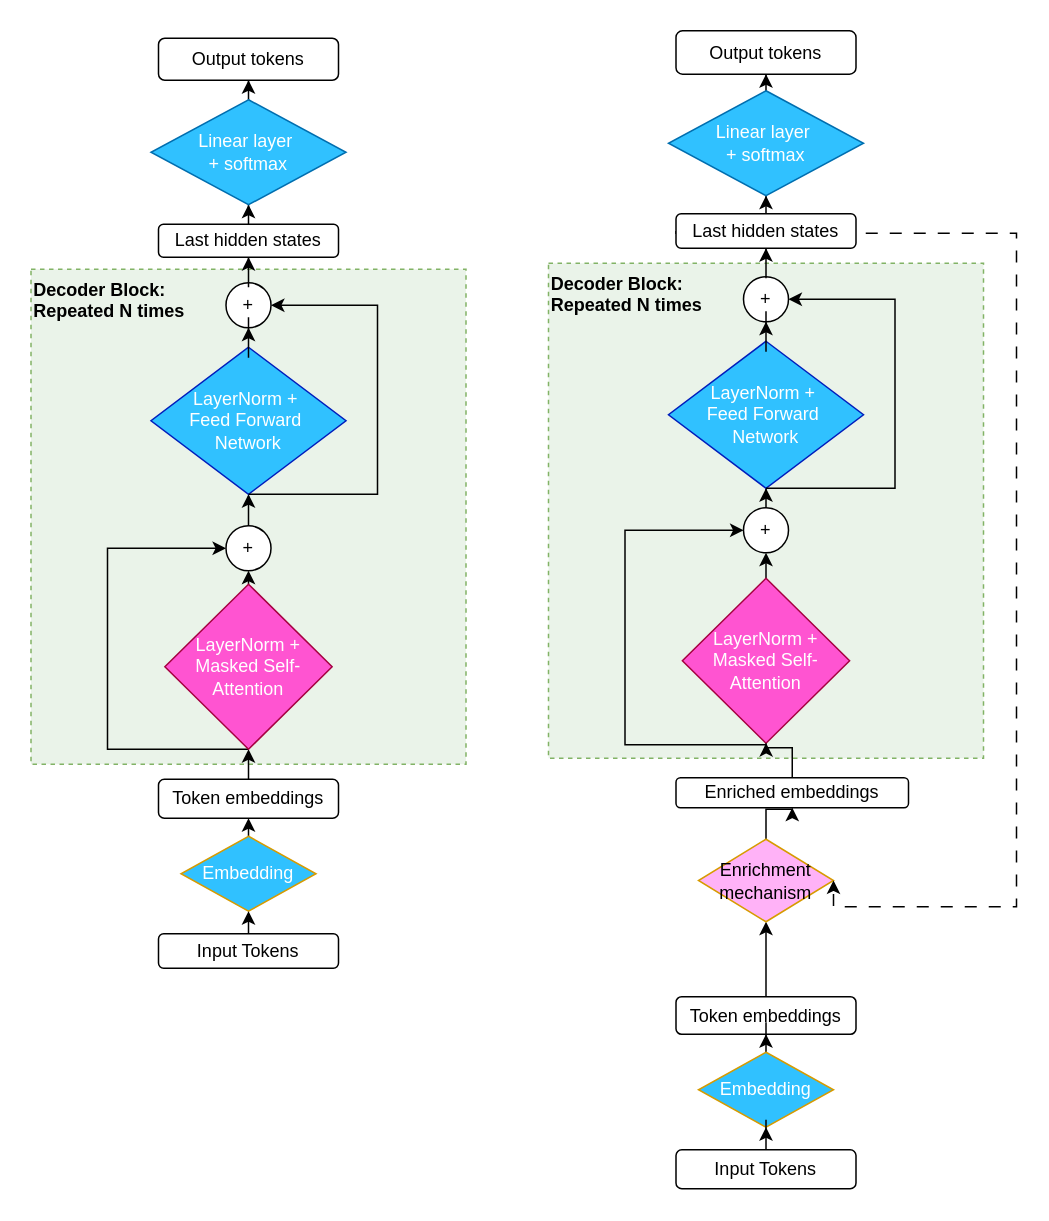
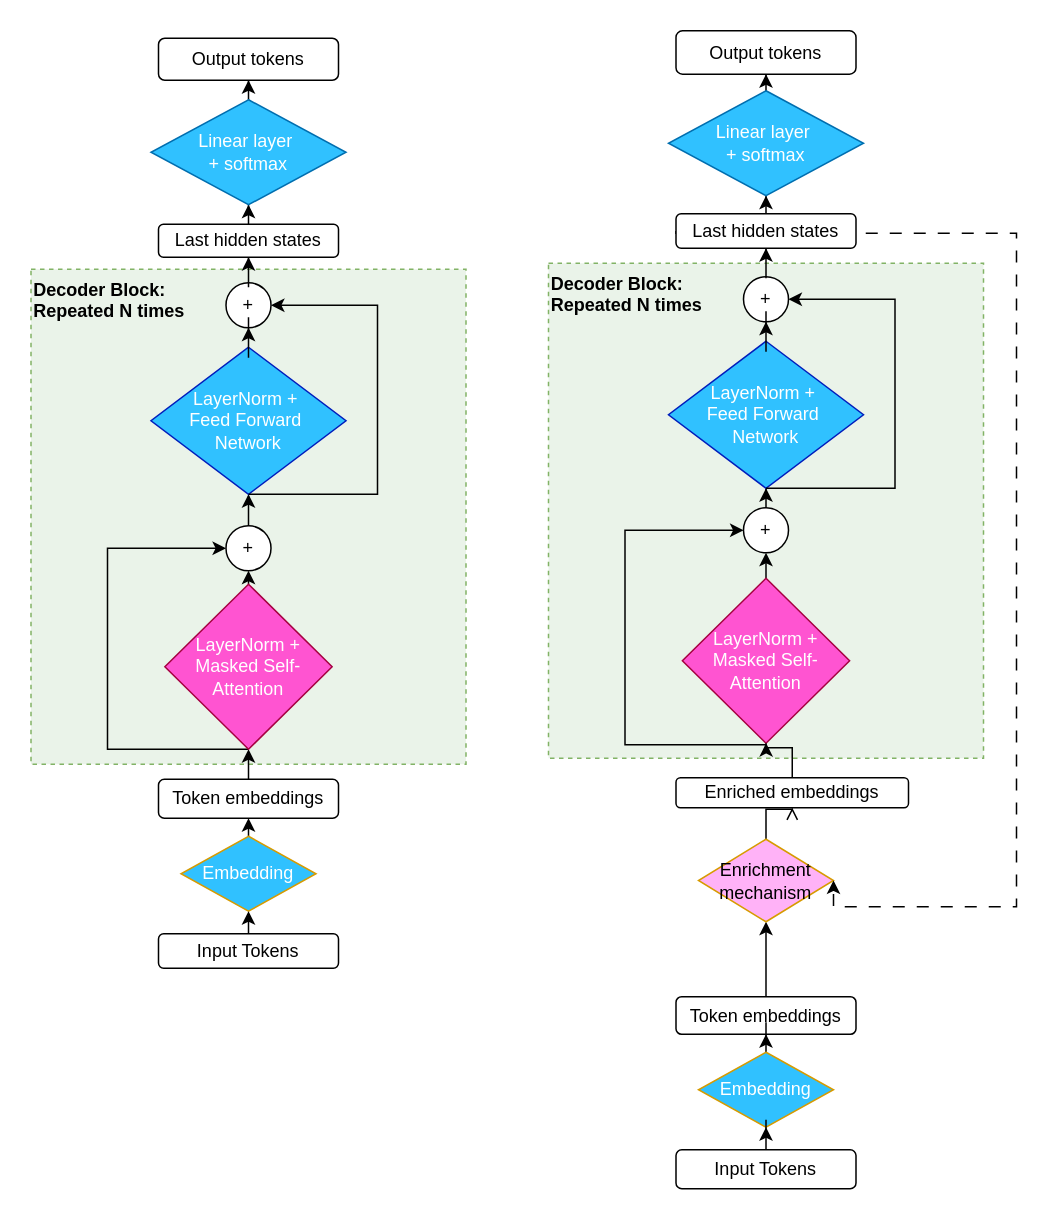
(792, 813) -> (792, 811)
